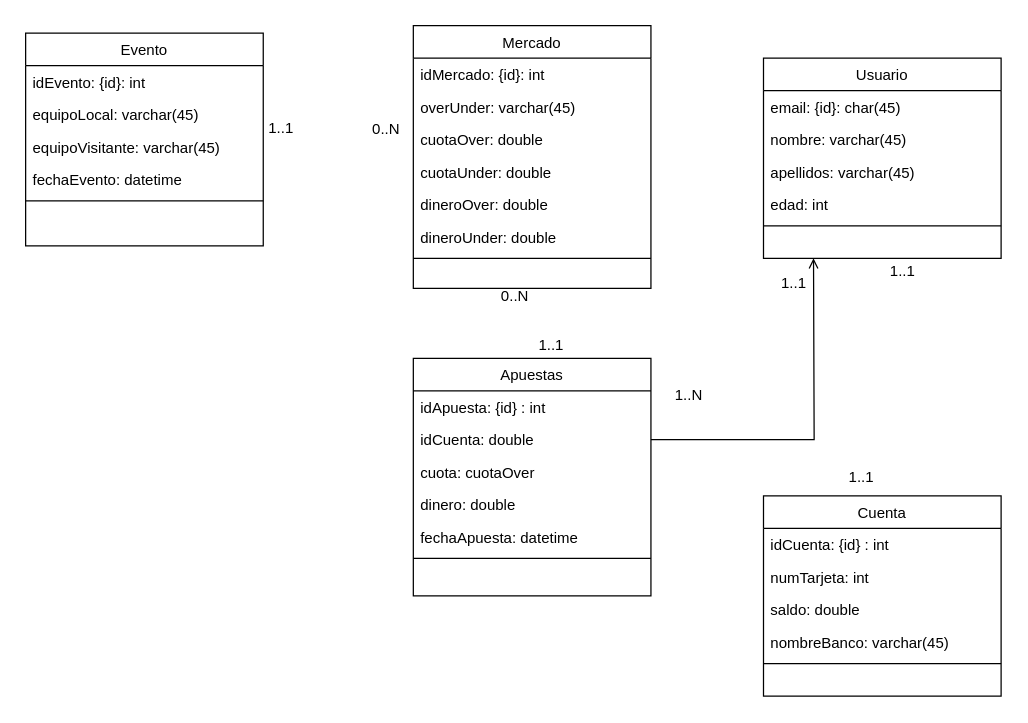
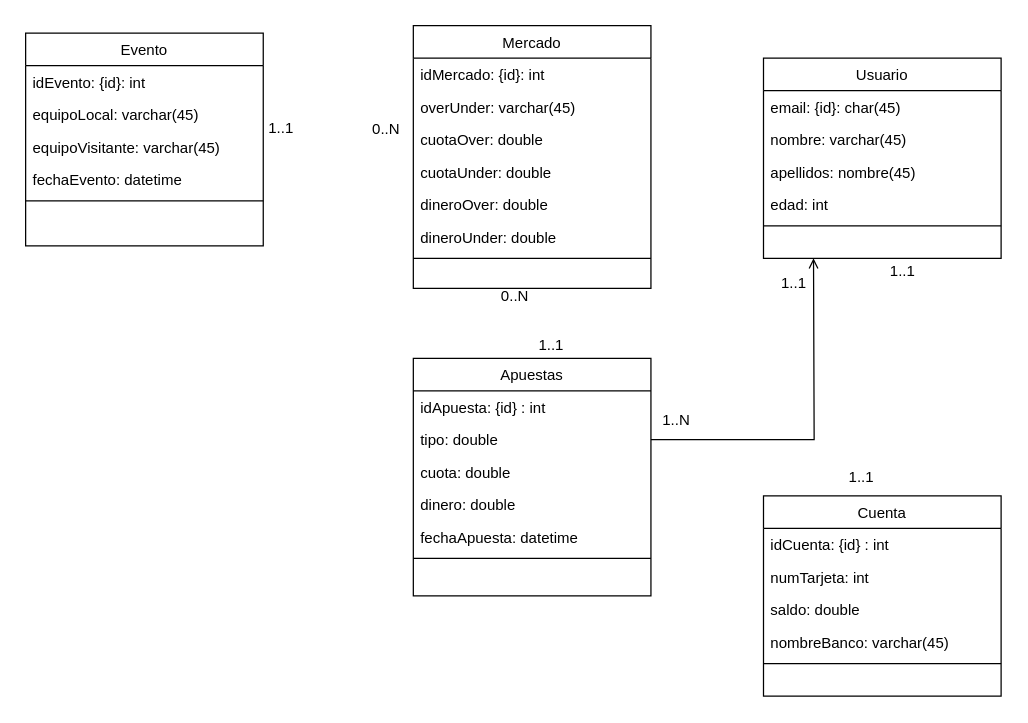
(853, 173) -> (848, 173)
(688, 396) -> (676, 421)
(479, 440) -> (463, 440)
(483, 473) -> (469, 473)
